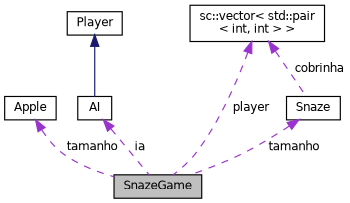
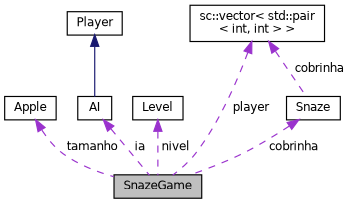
none -> (158, 108)
(292, 147) -> (292, 147)
